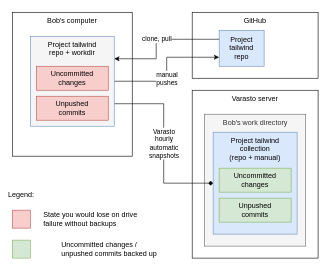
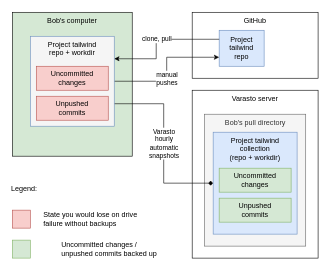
(72, 21) -> (72, 21)
(256, 123) -> (256, 123)
(255, 149) -> (255, 149)
(21, 195) -> (24, 189)
